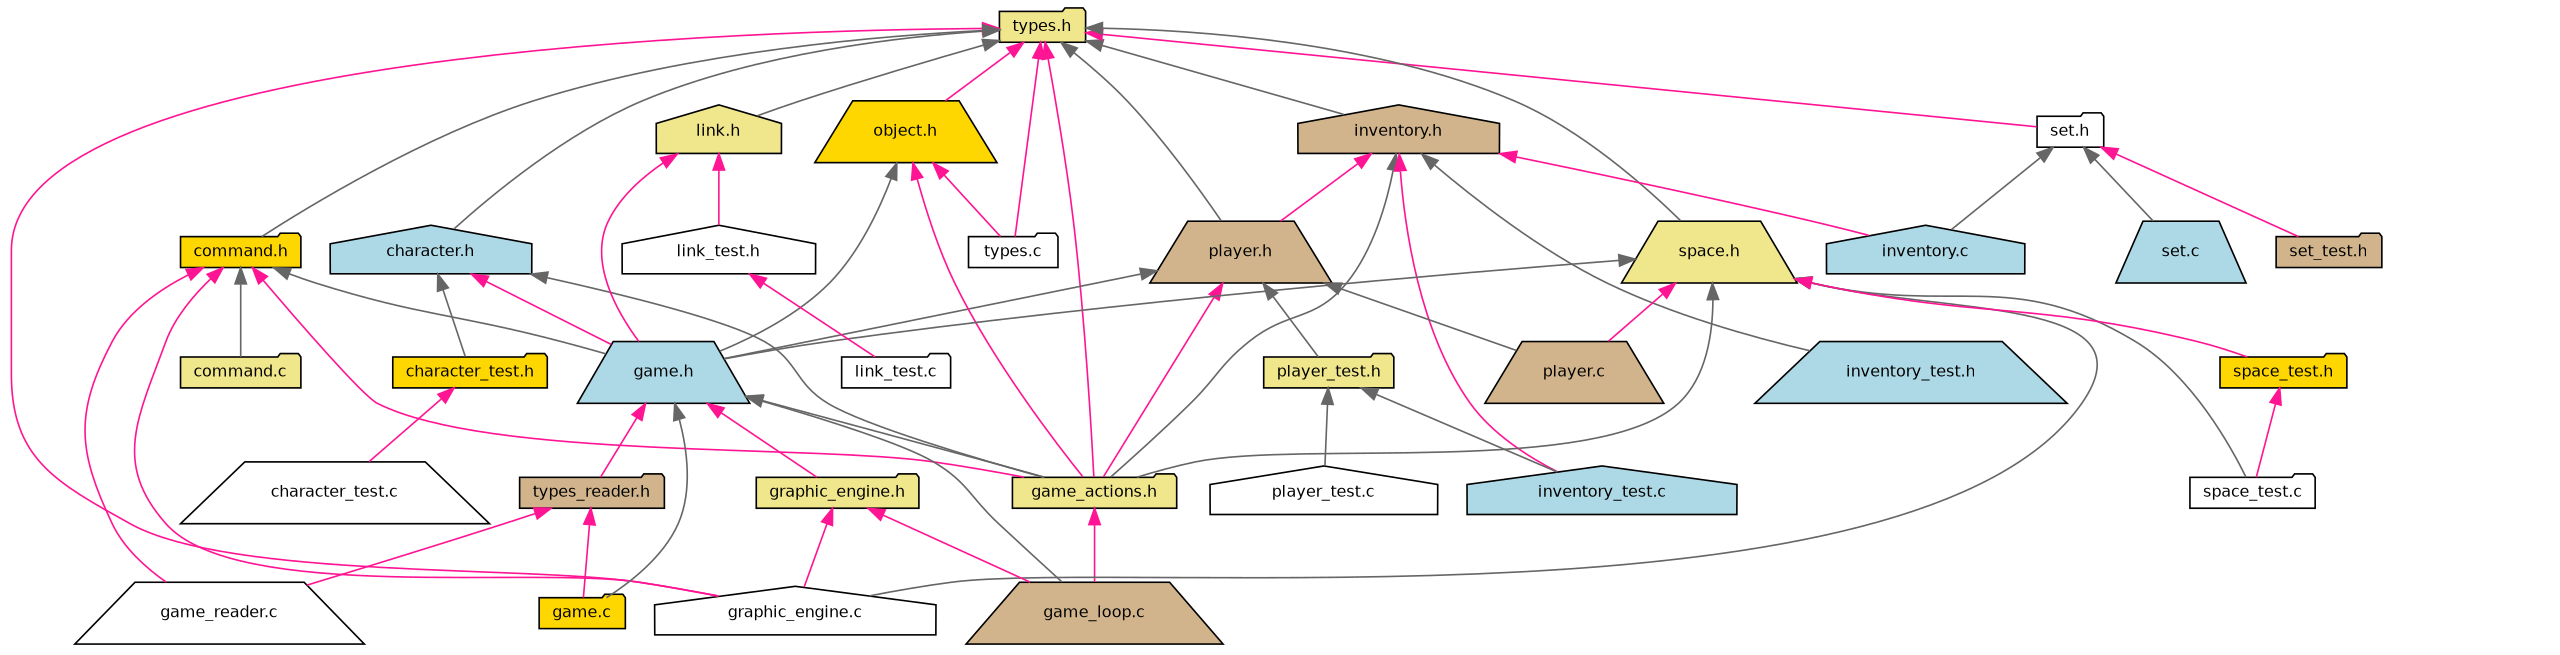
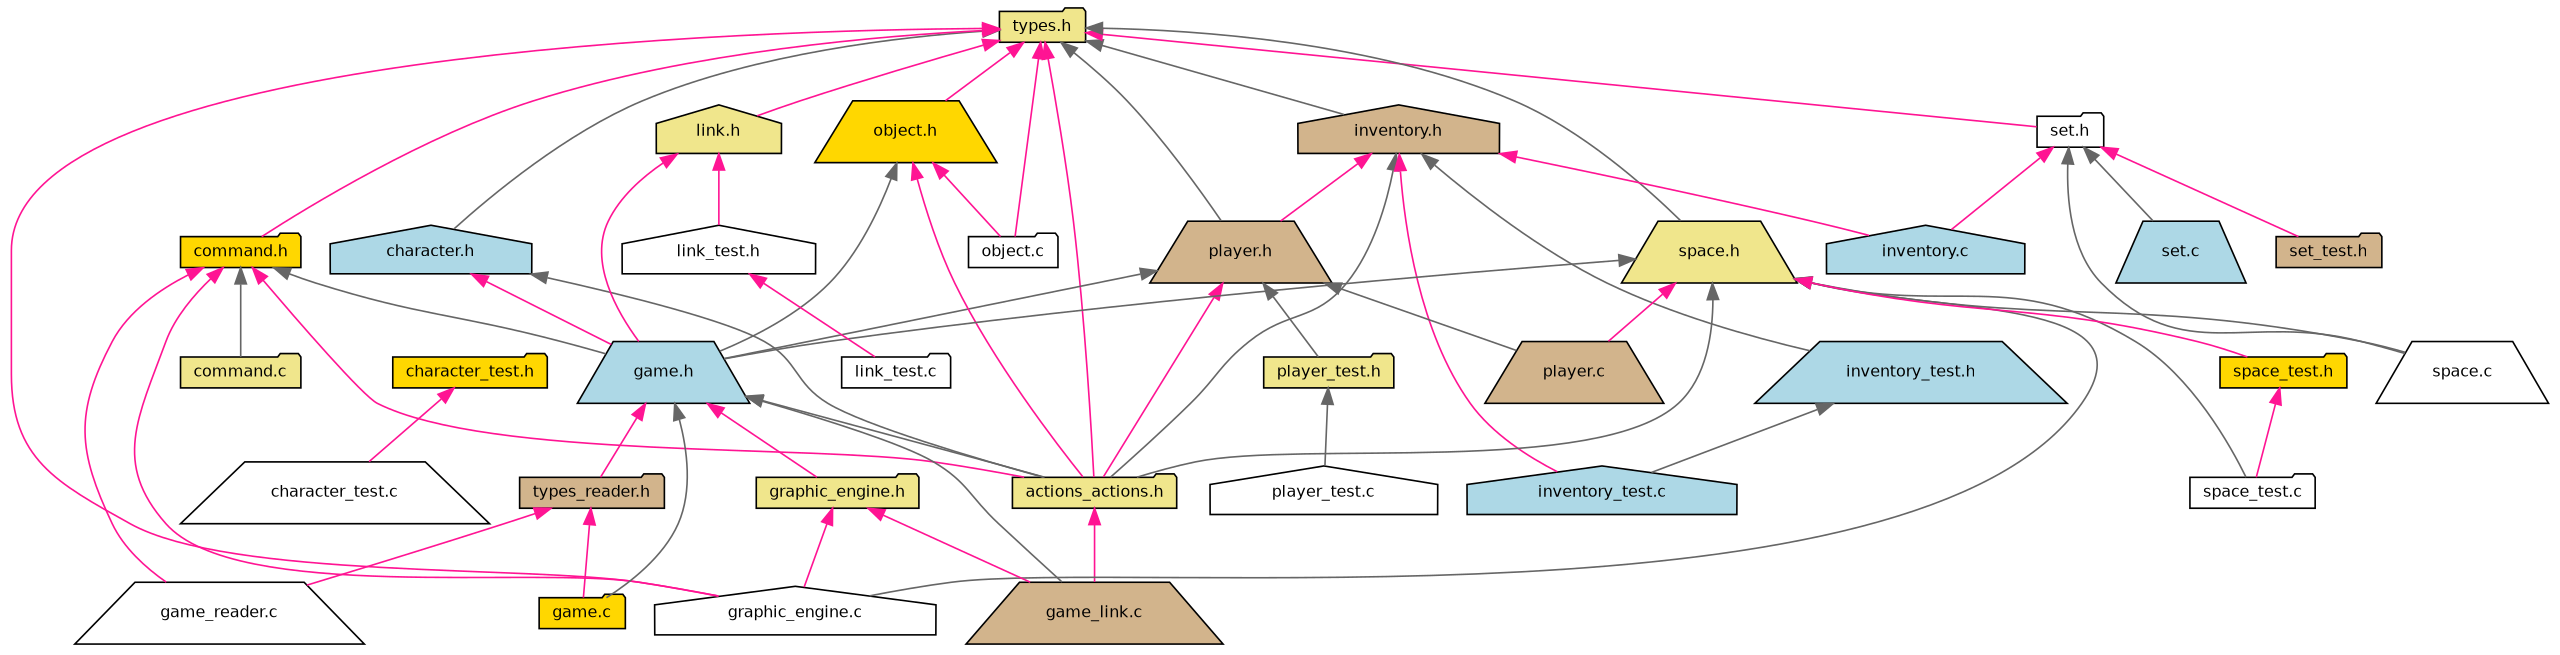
(870, 79) -> (870, 79)
(606, 81) -> (606, 81)
(1996, 194) -> (1996, 194)
(1013, 252) -> (1013, 252)
(456, 328) -> none
none -> (2462, 372)
(1467, 433) -> (1734, 441)
(1095, 493) -> (1095, 493)
(1095, 613) -> (1095, 613)
